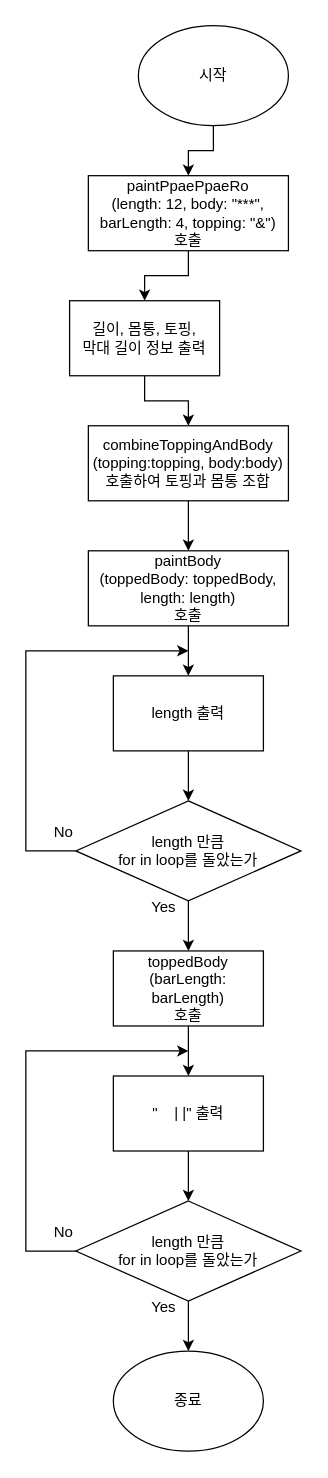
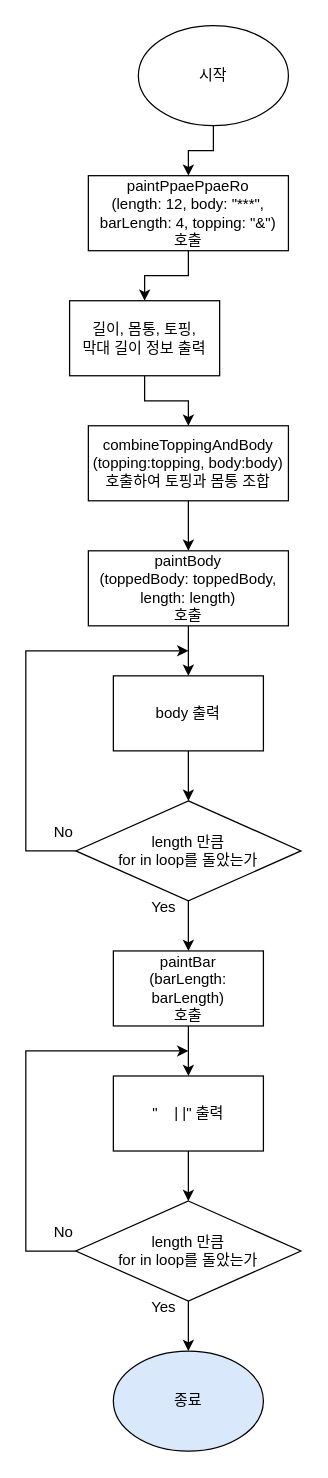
(188, 713) -> (188, 713)
(188, 988) -> (188, 988)
(188, 1401) -> (188, 1401)
